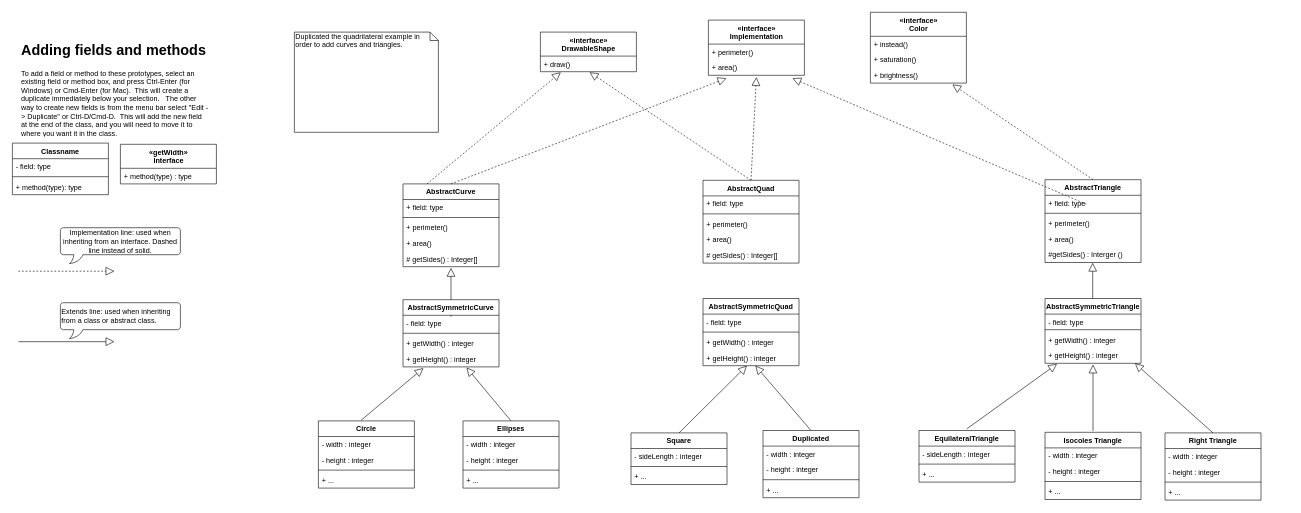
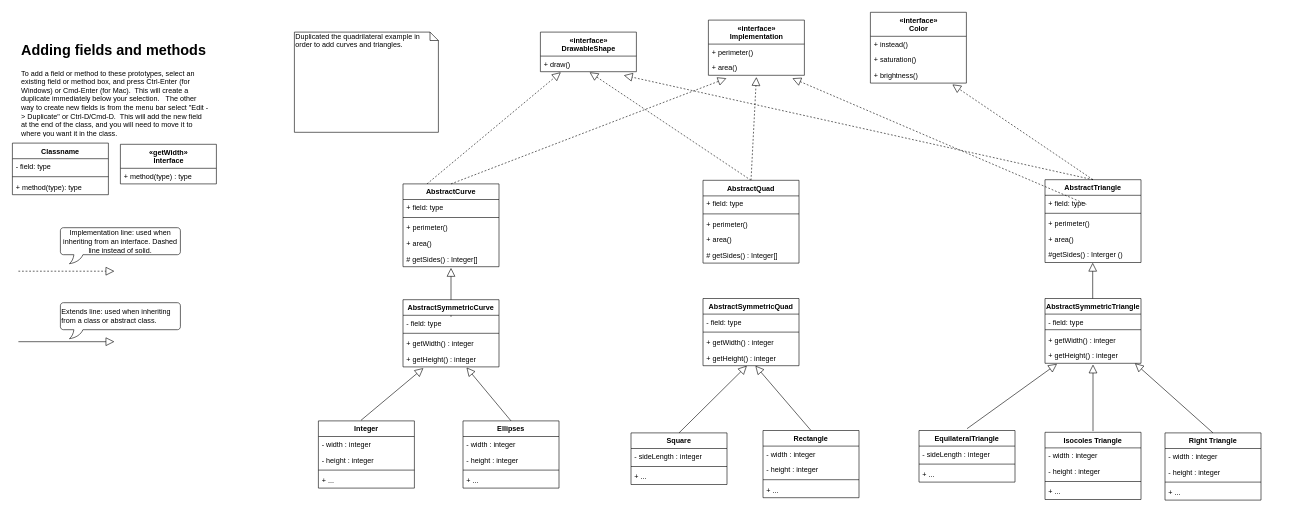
none -> (795, 113)
(366, 429) -> (366, 429)
(811, 439) -> (811, 439)
